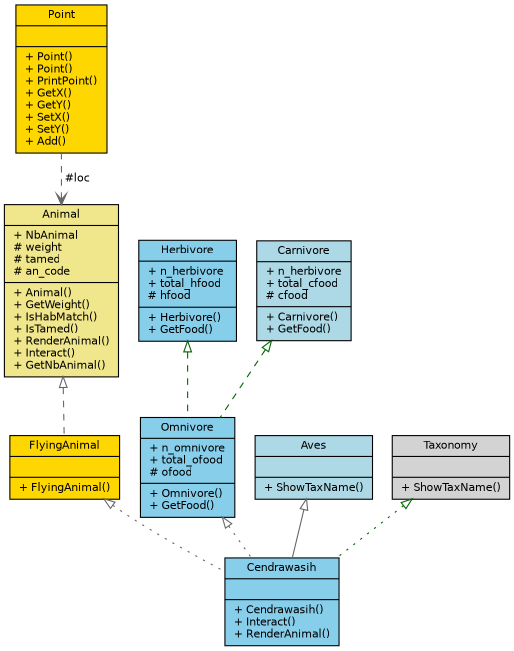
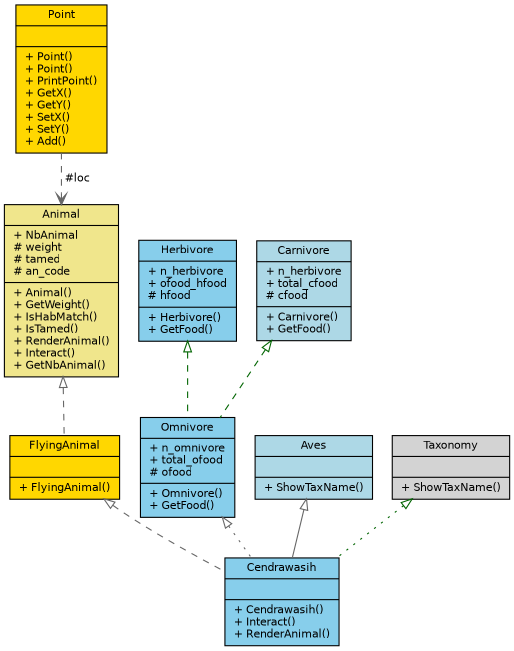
(184, 284) -> (188, 284)
(168, 540) -> (168, 540)
